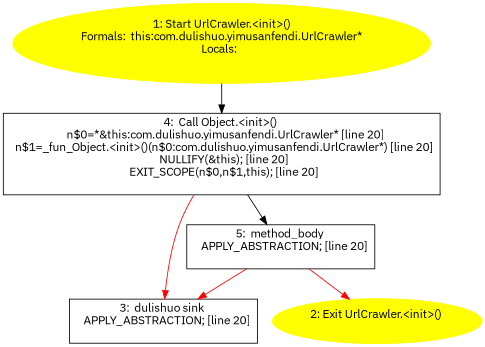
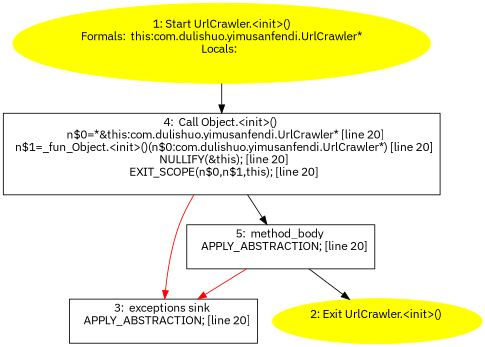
(326, 282) -> (326, 282)
(163, 321) -> (163, 321)
